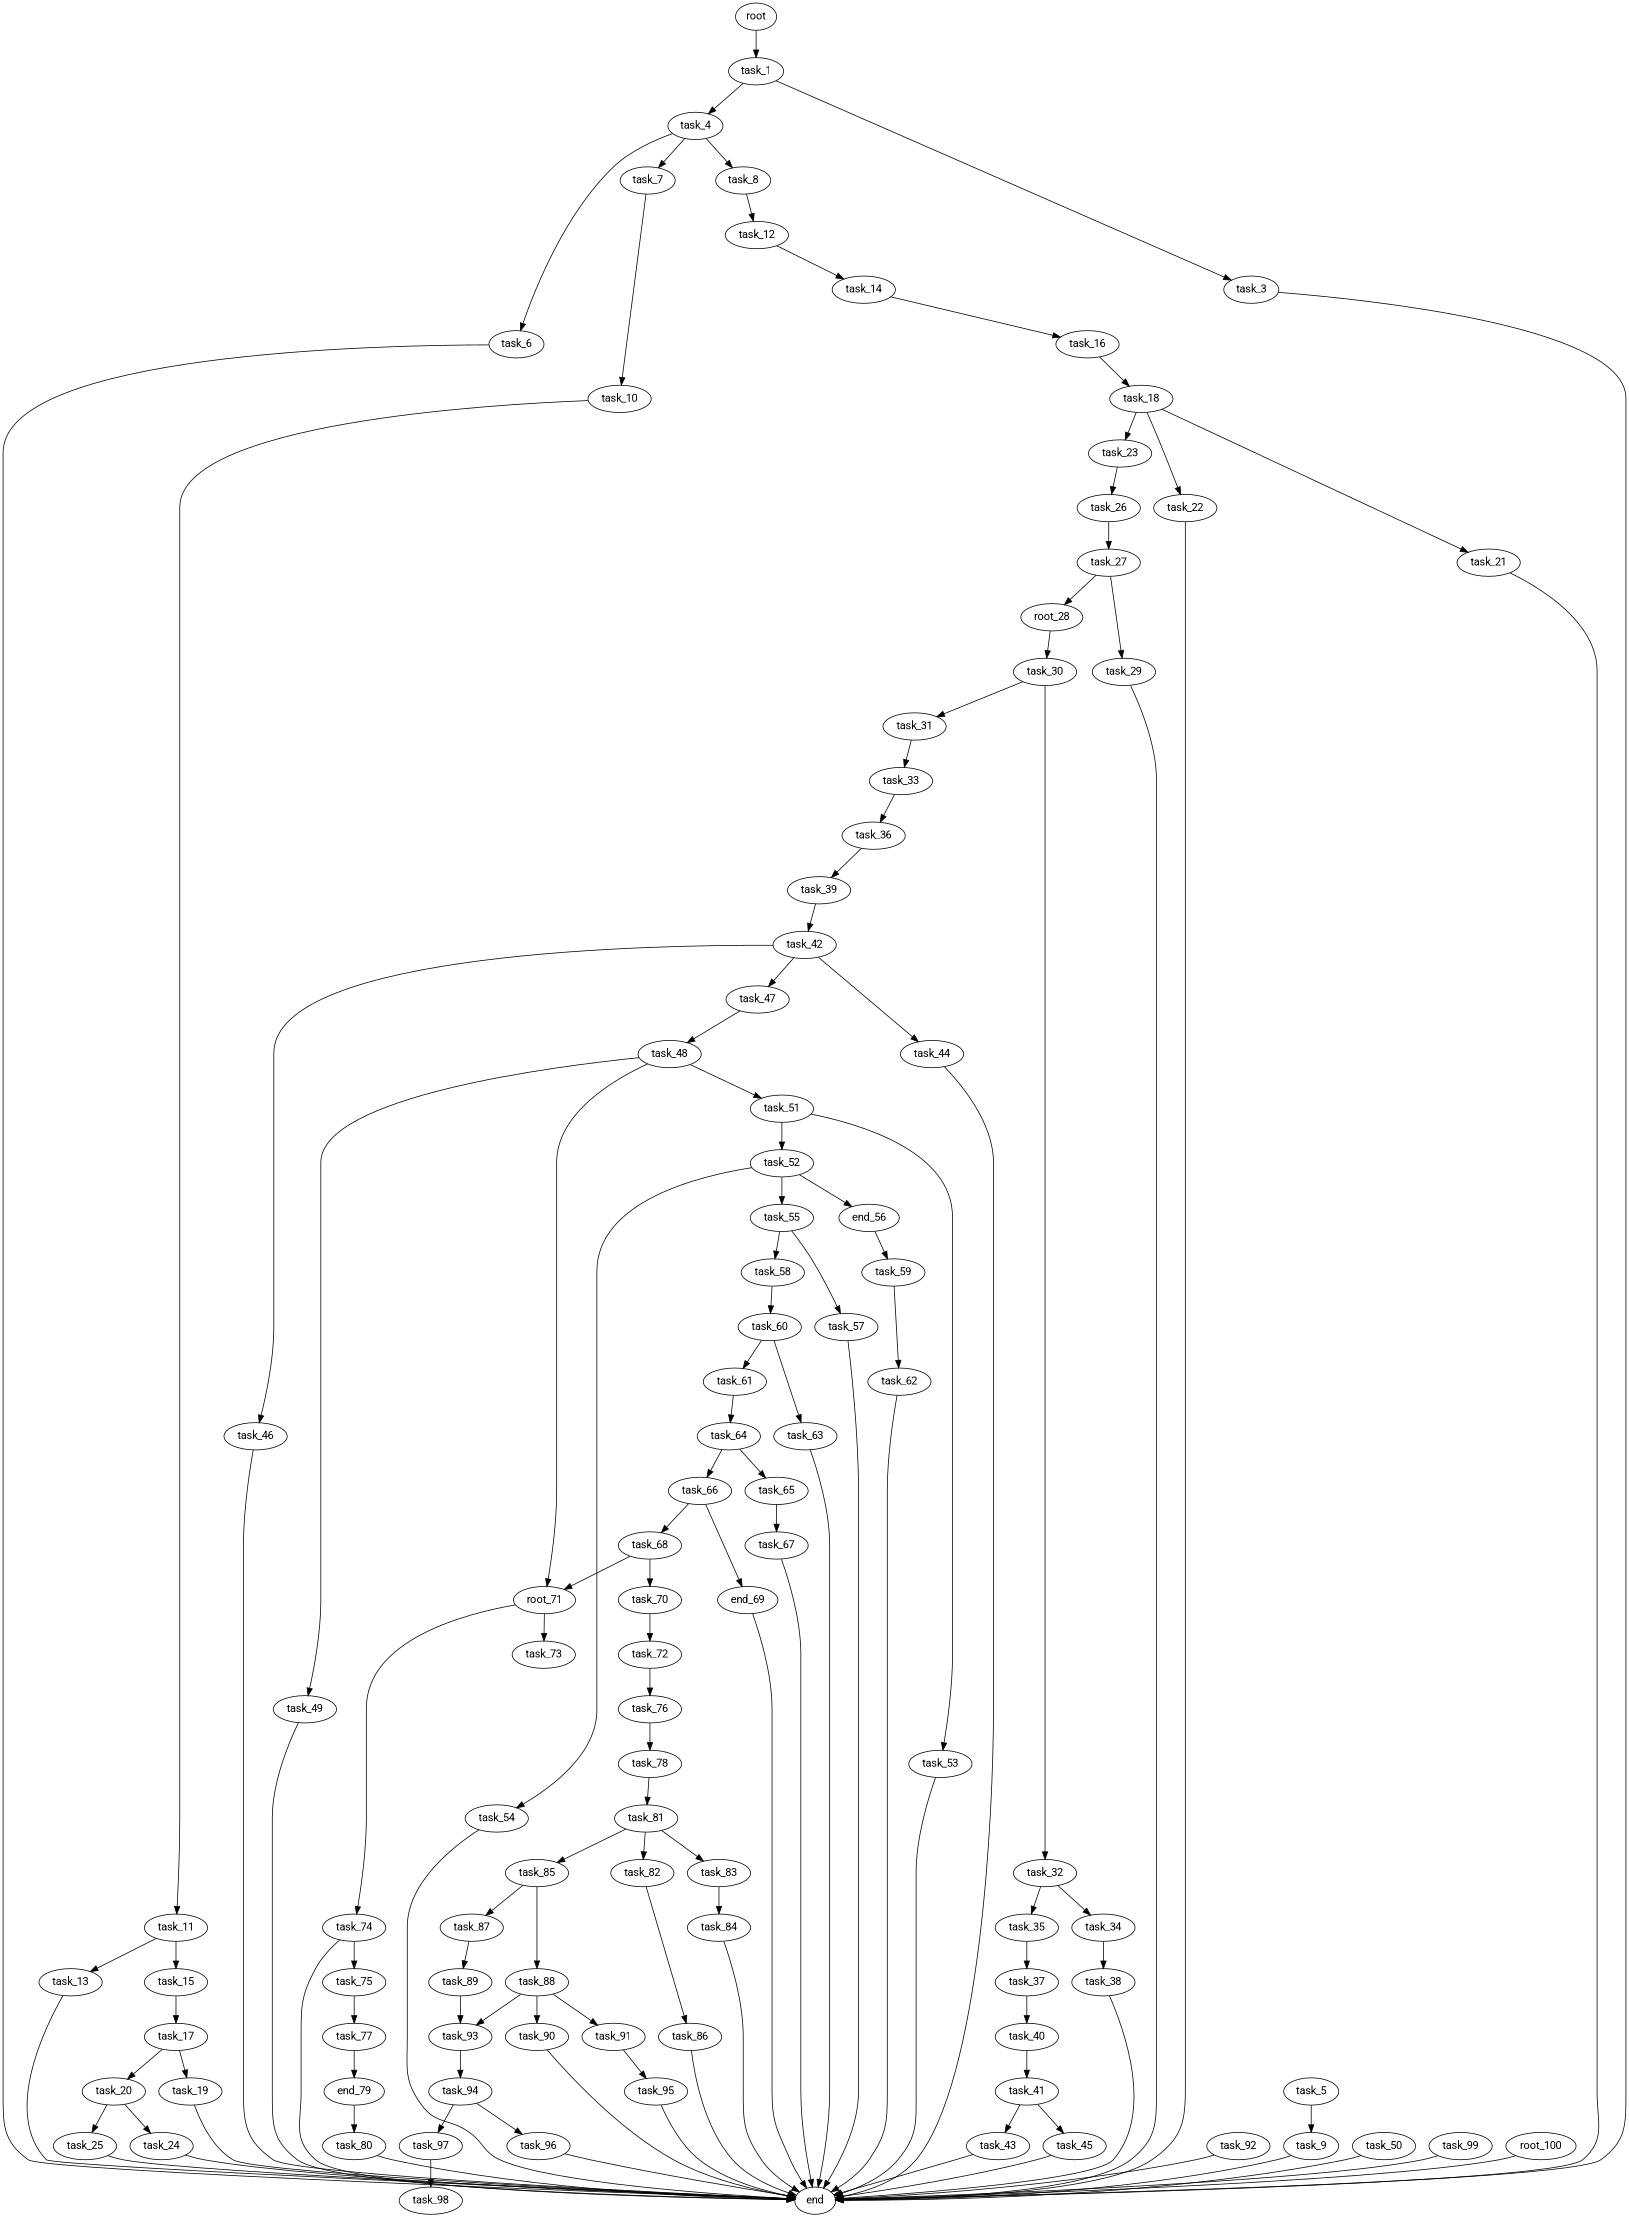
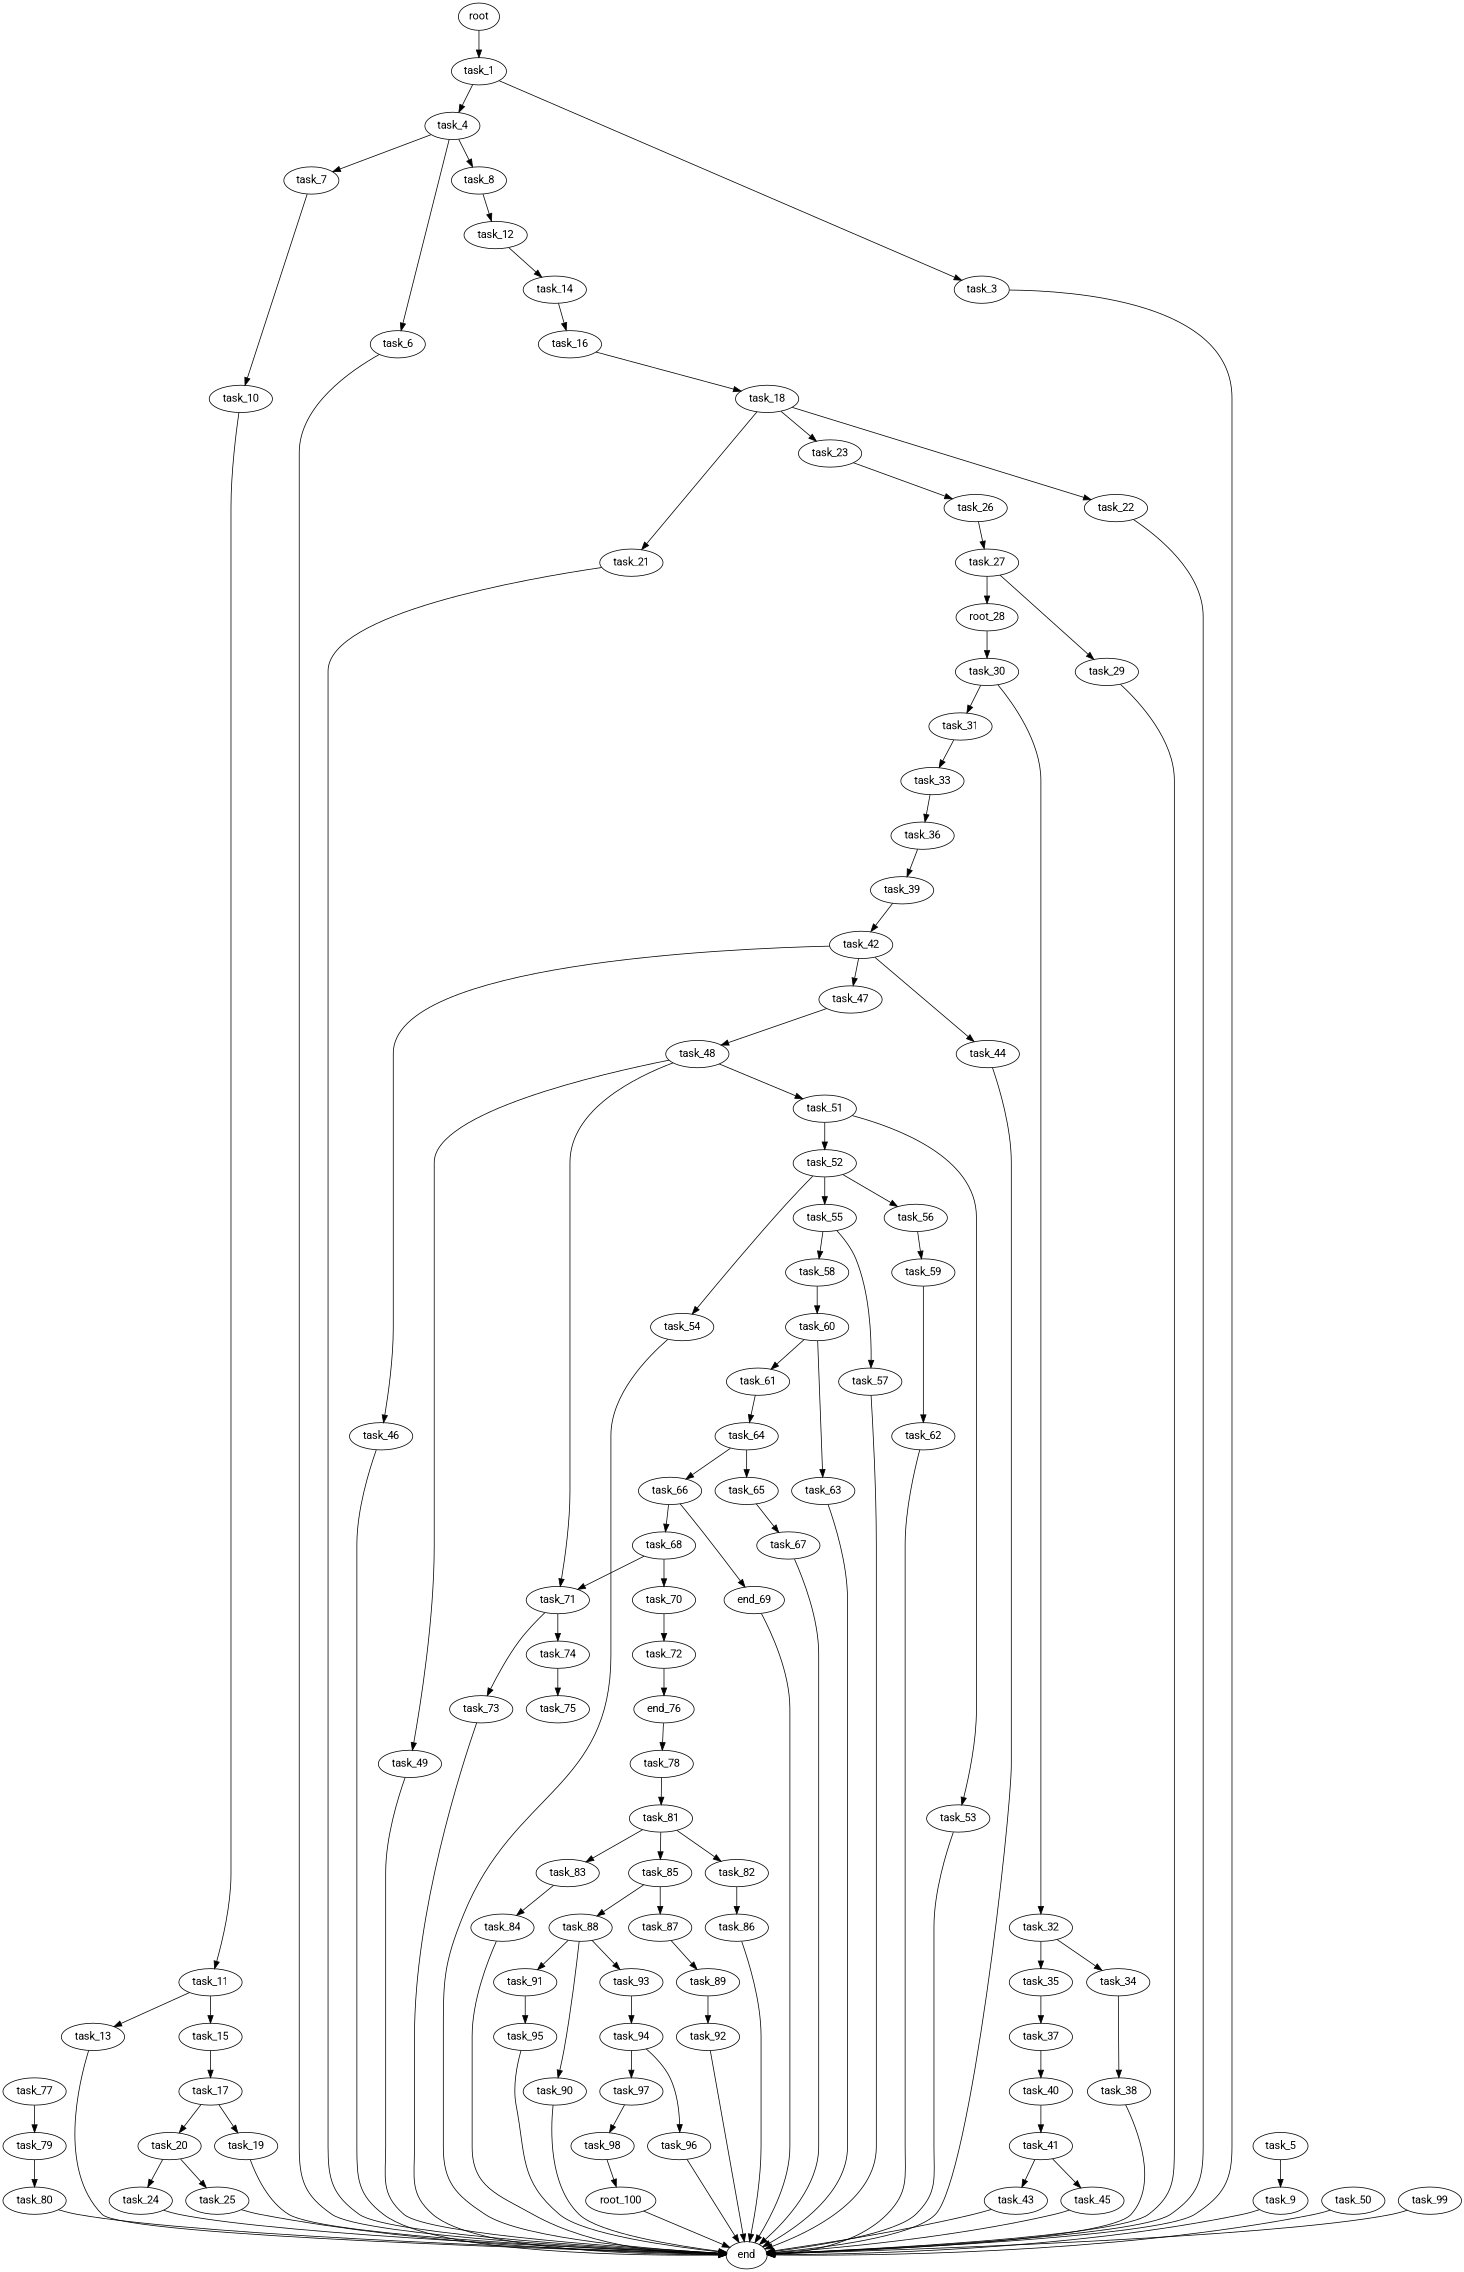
(869, 1218) -> (916, 1218)
(545, 1600) -> (558, 1600)
(650, 1709) -> (664, 1709)
(354, 2006) -> none
(460, 2006) -> (708, 2006)
(354, 2091) -> (35, 2146)
(327, 2164) -> (415, 2114)
none -> (610, 2170)
